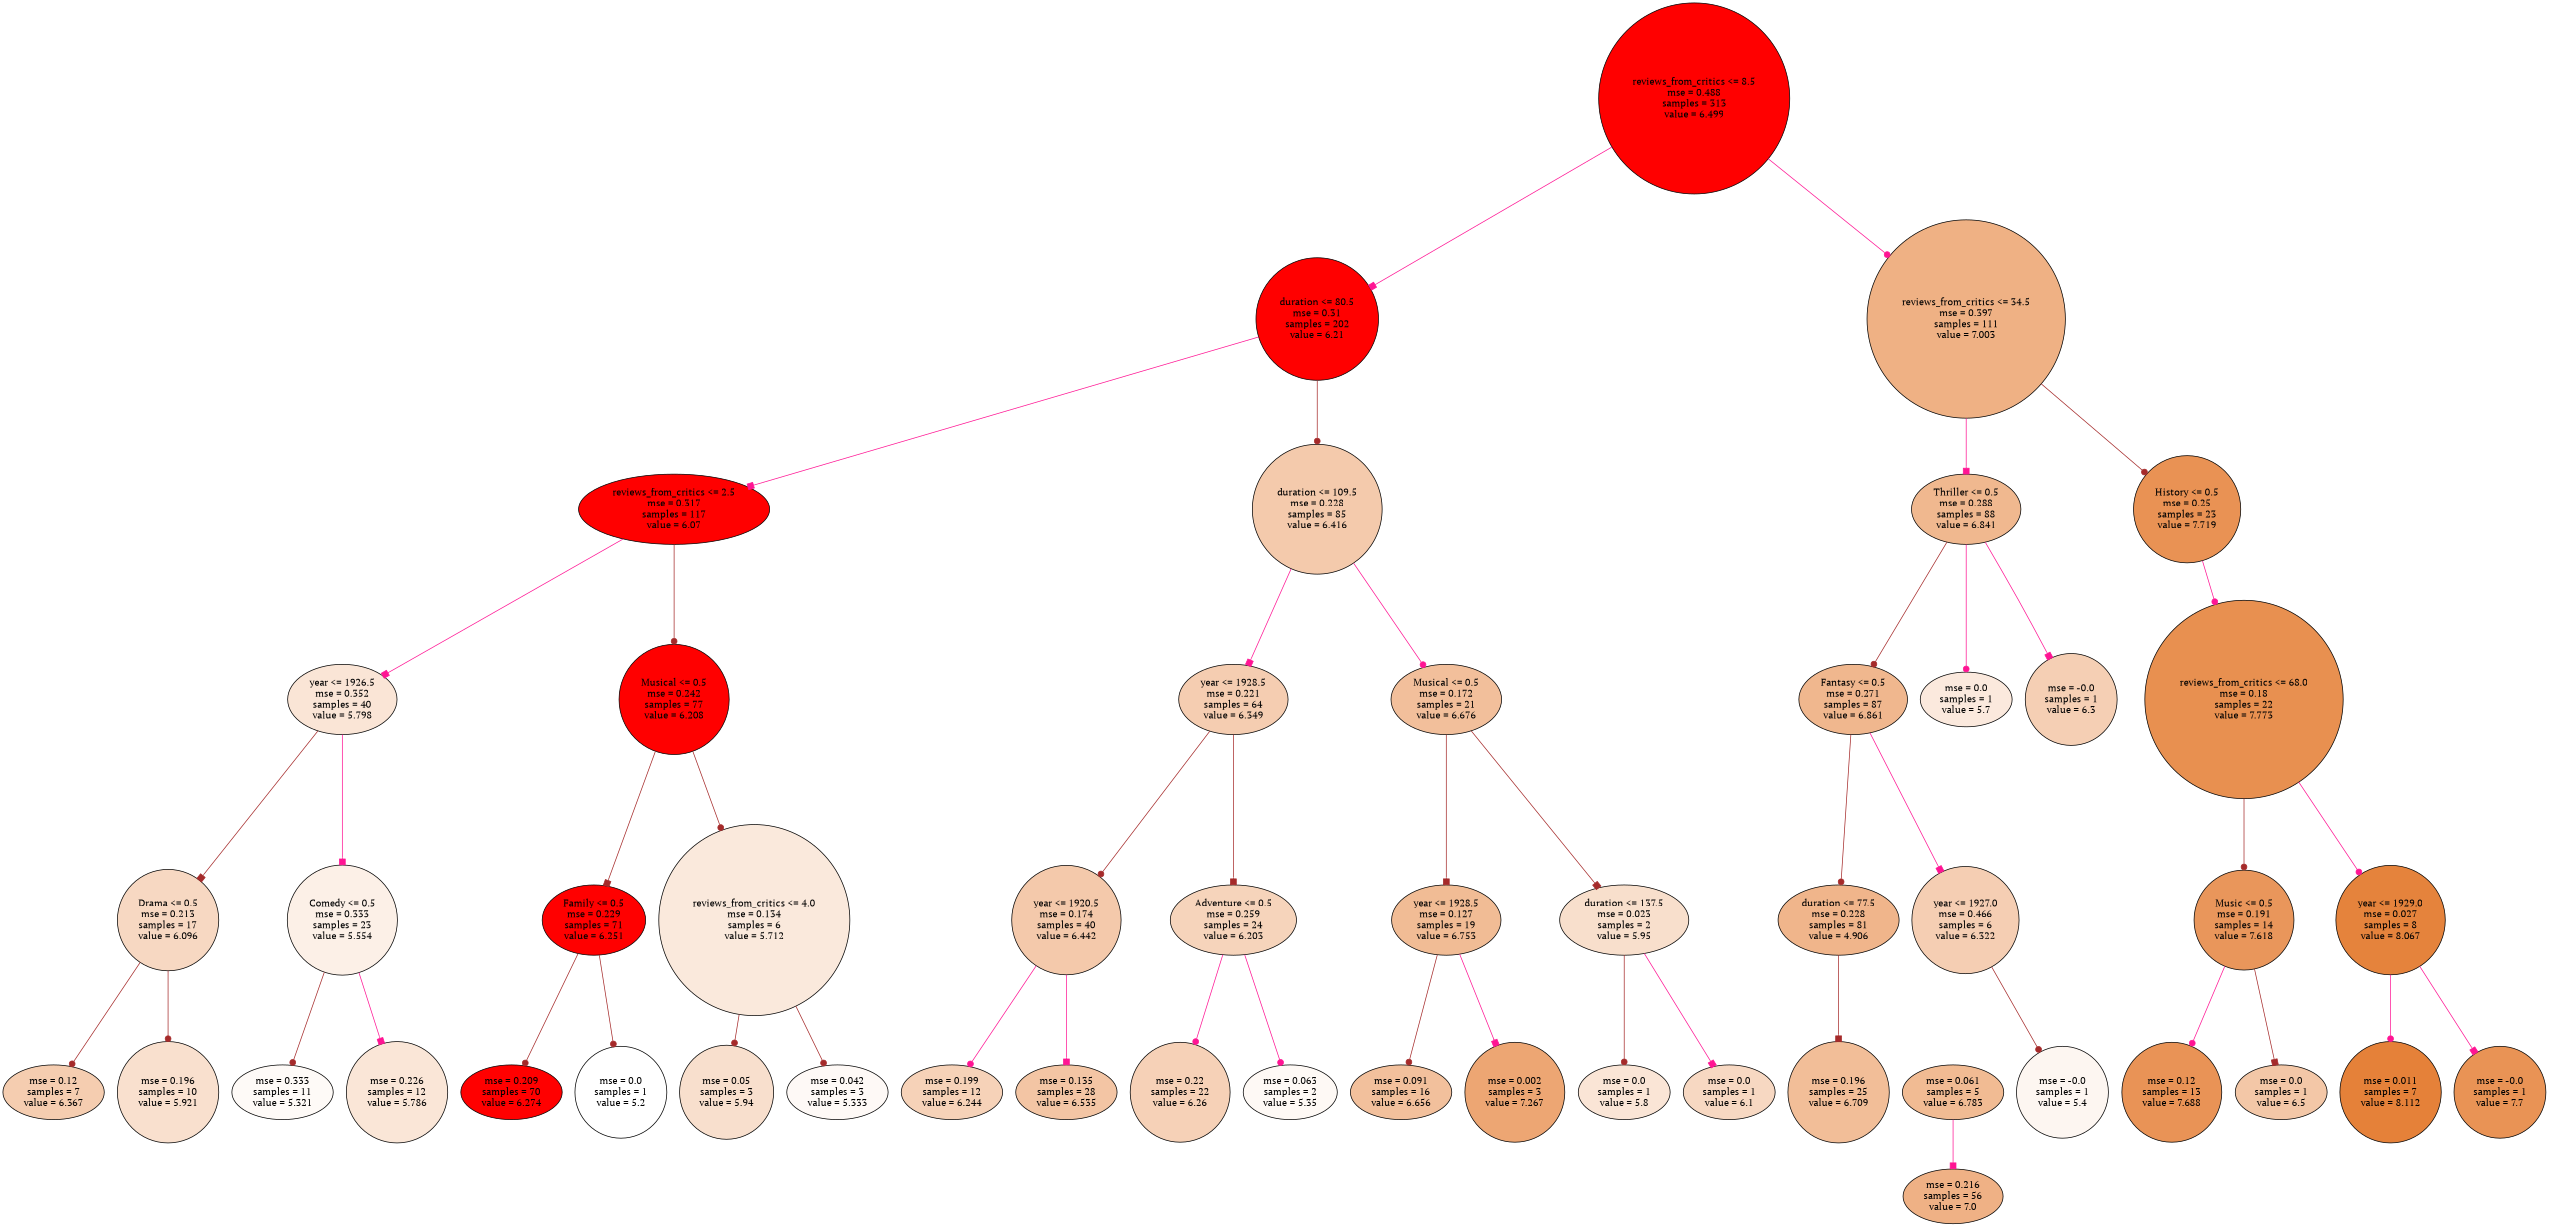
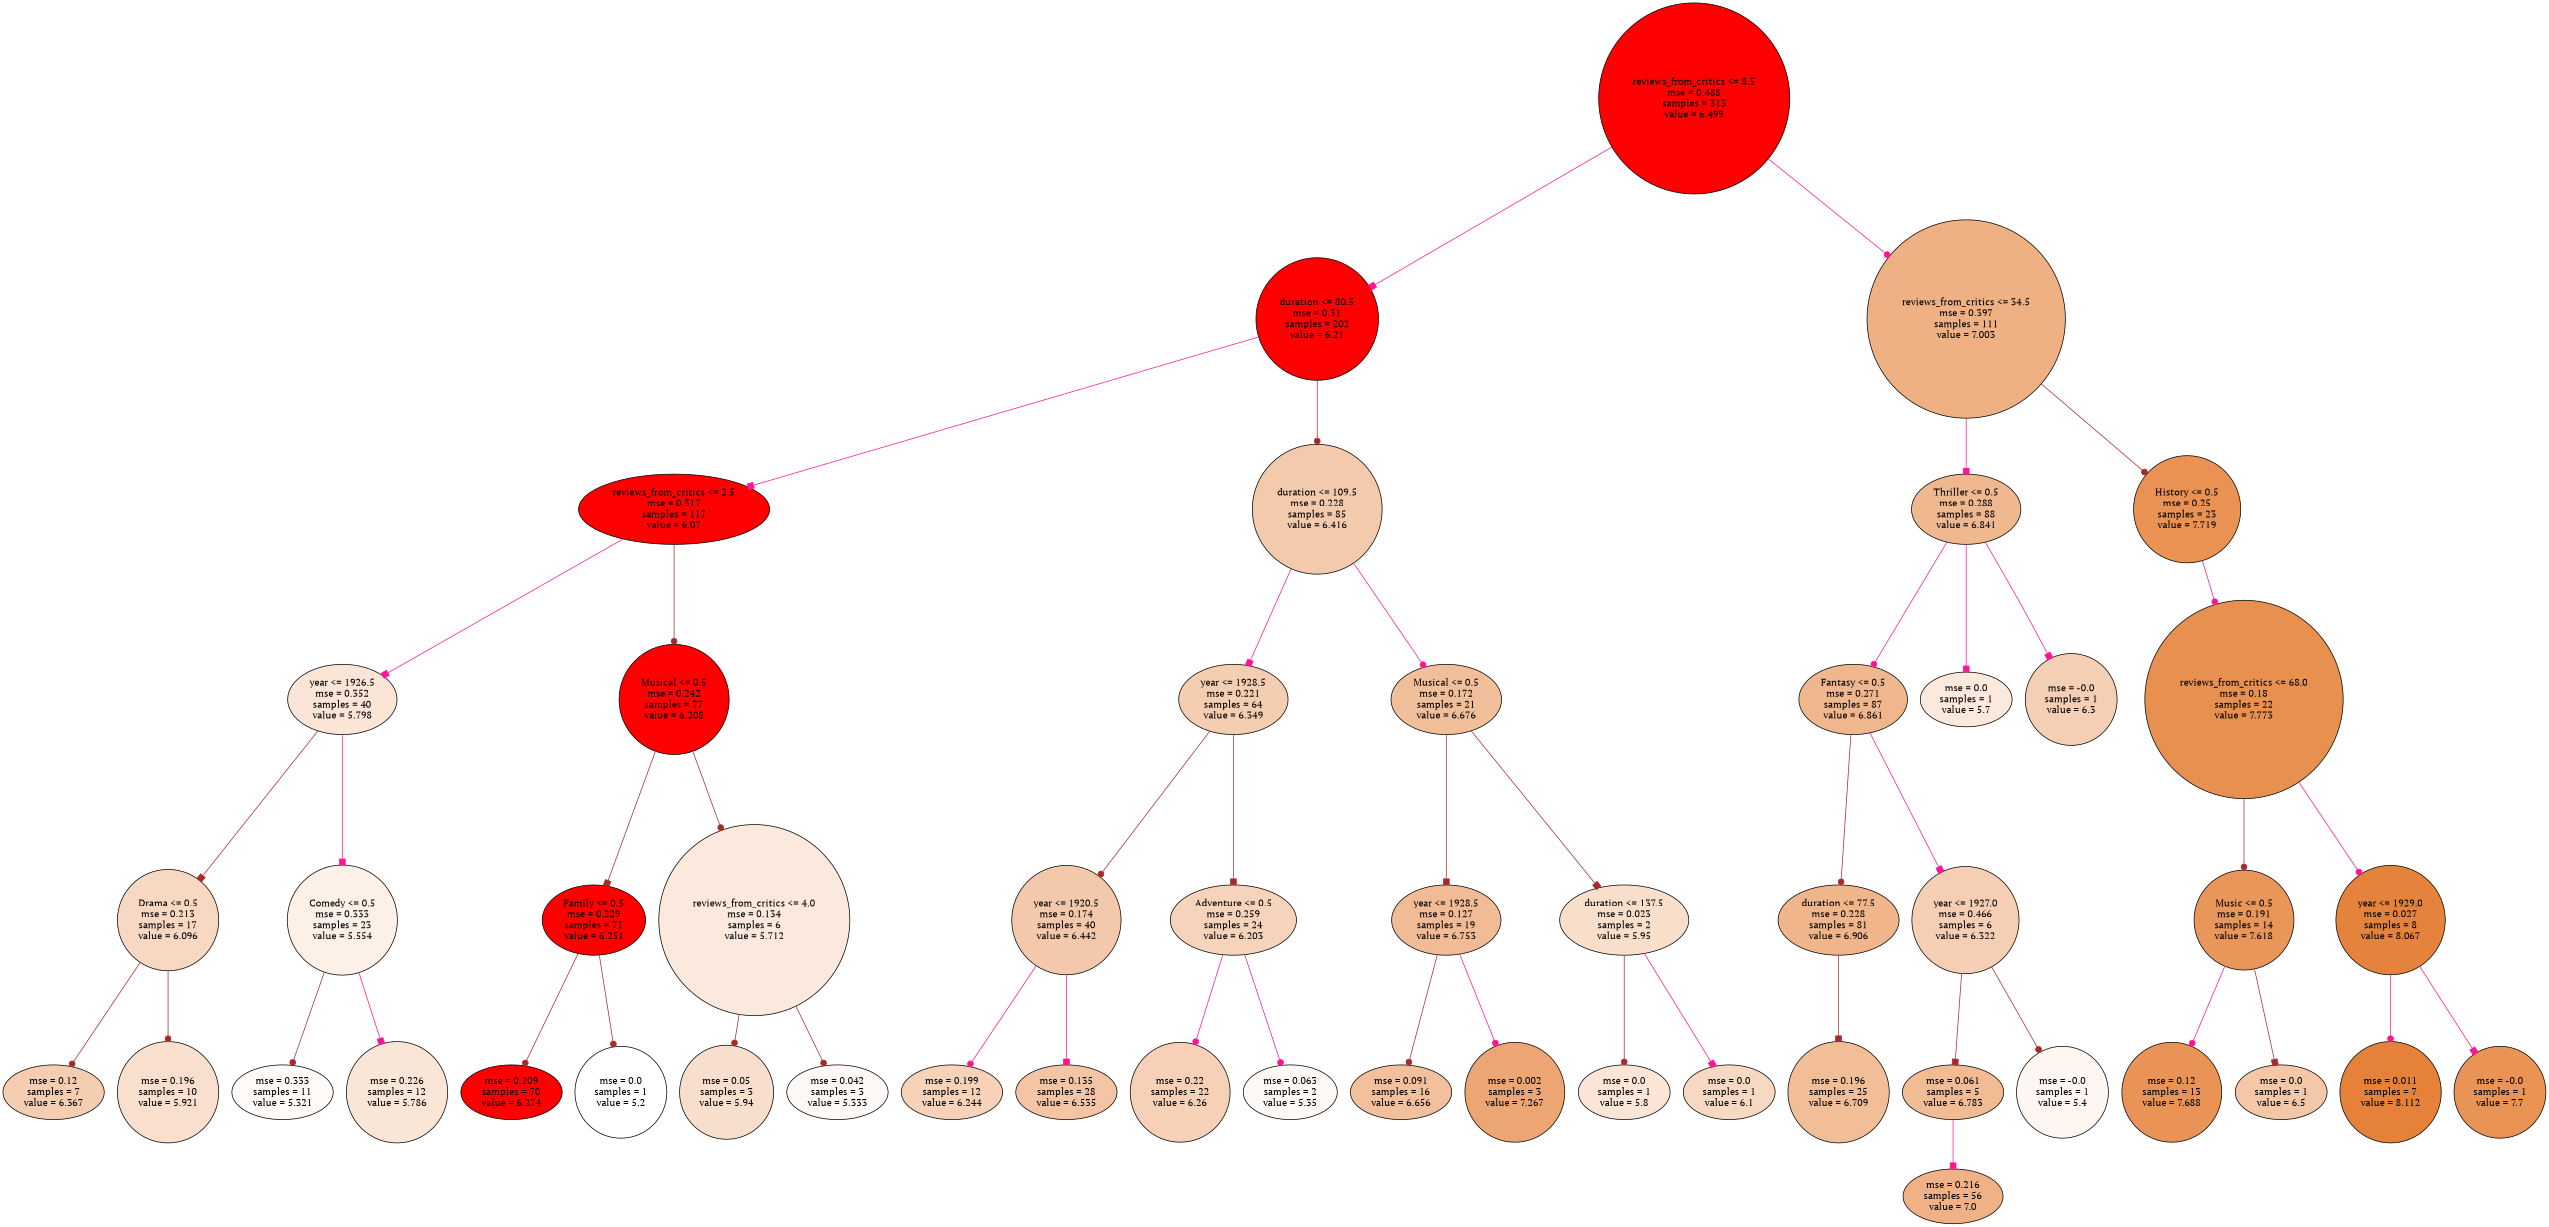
(1911, 602) -> (1911, 602)
(1966, 605) -> (1966, 605)
(1839, 920) -> (1839, 920)
(1477, 997) -> (1477, 997)
none -> (1959, 1016)
